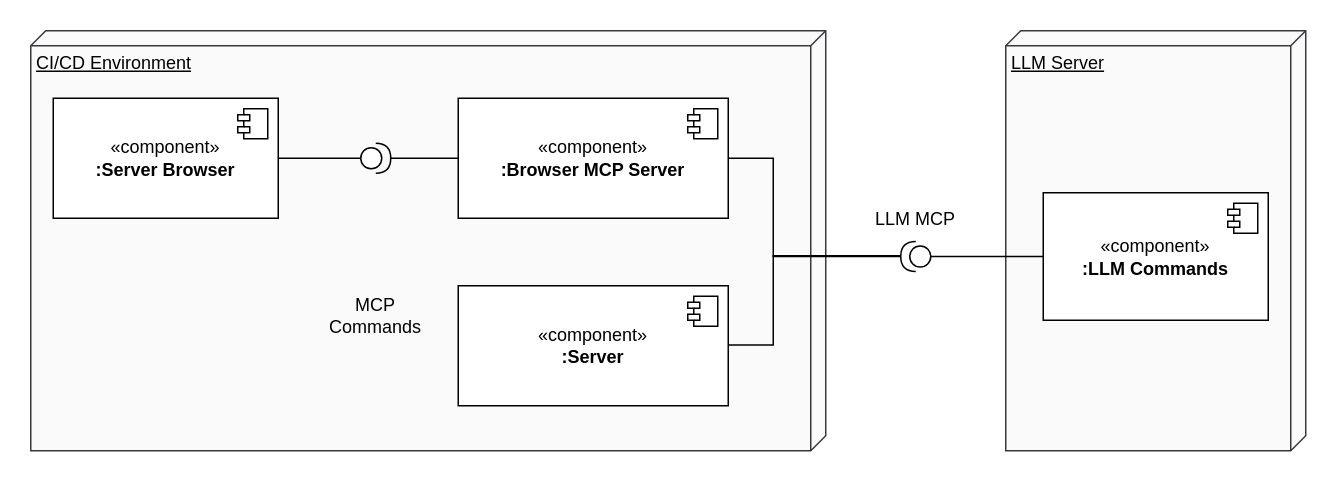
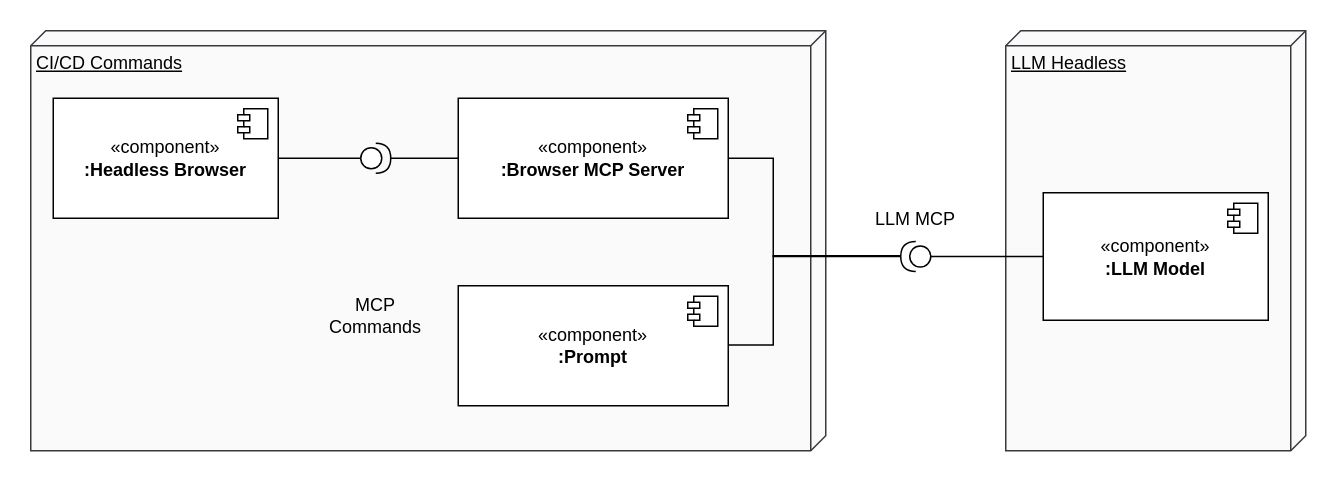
(118, 64) -> (105, 64)
(1060, 64) -> (1068, 64)
(166, 158) -> (166, 158)
(1156, 257) -> (1156, 257)
(593, 346) -> (593, 346)
